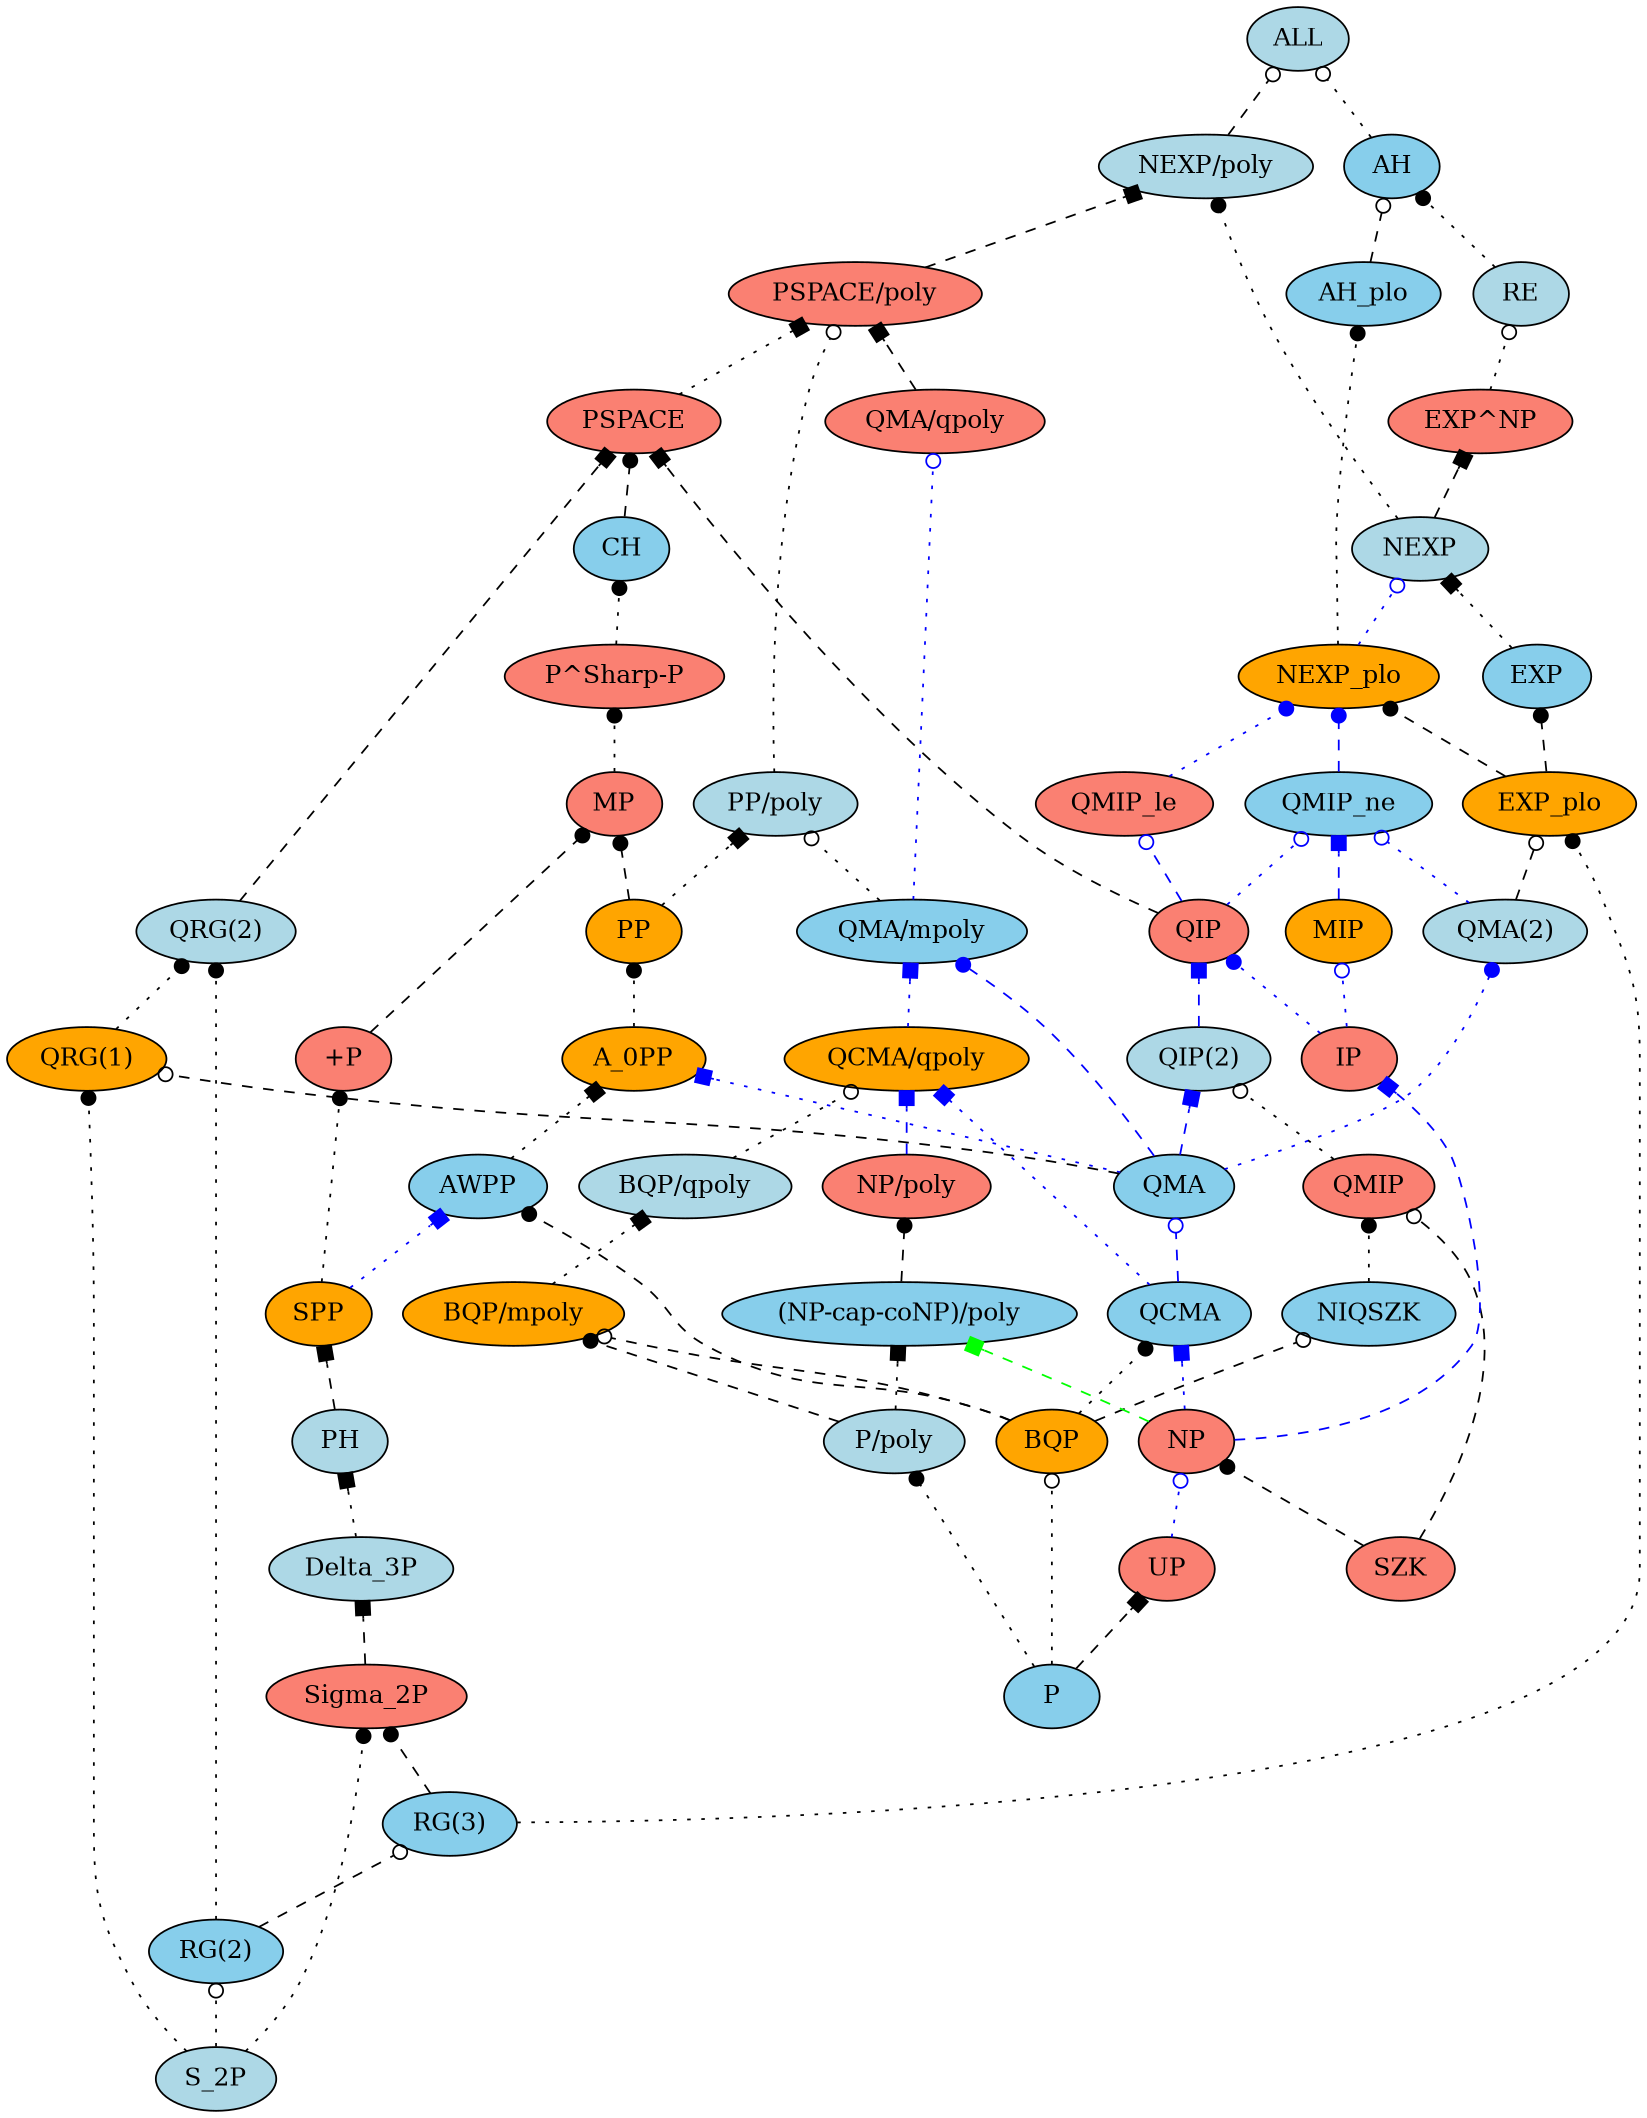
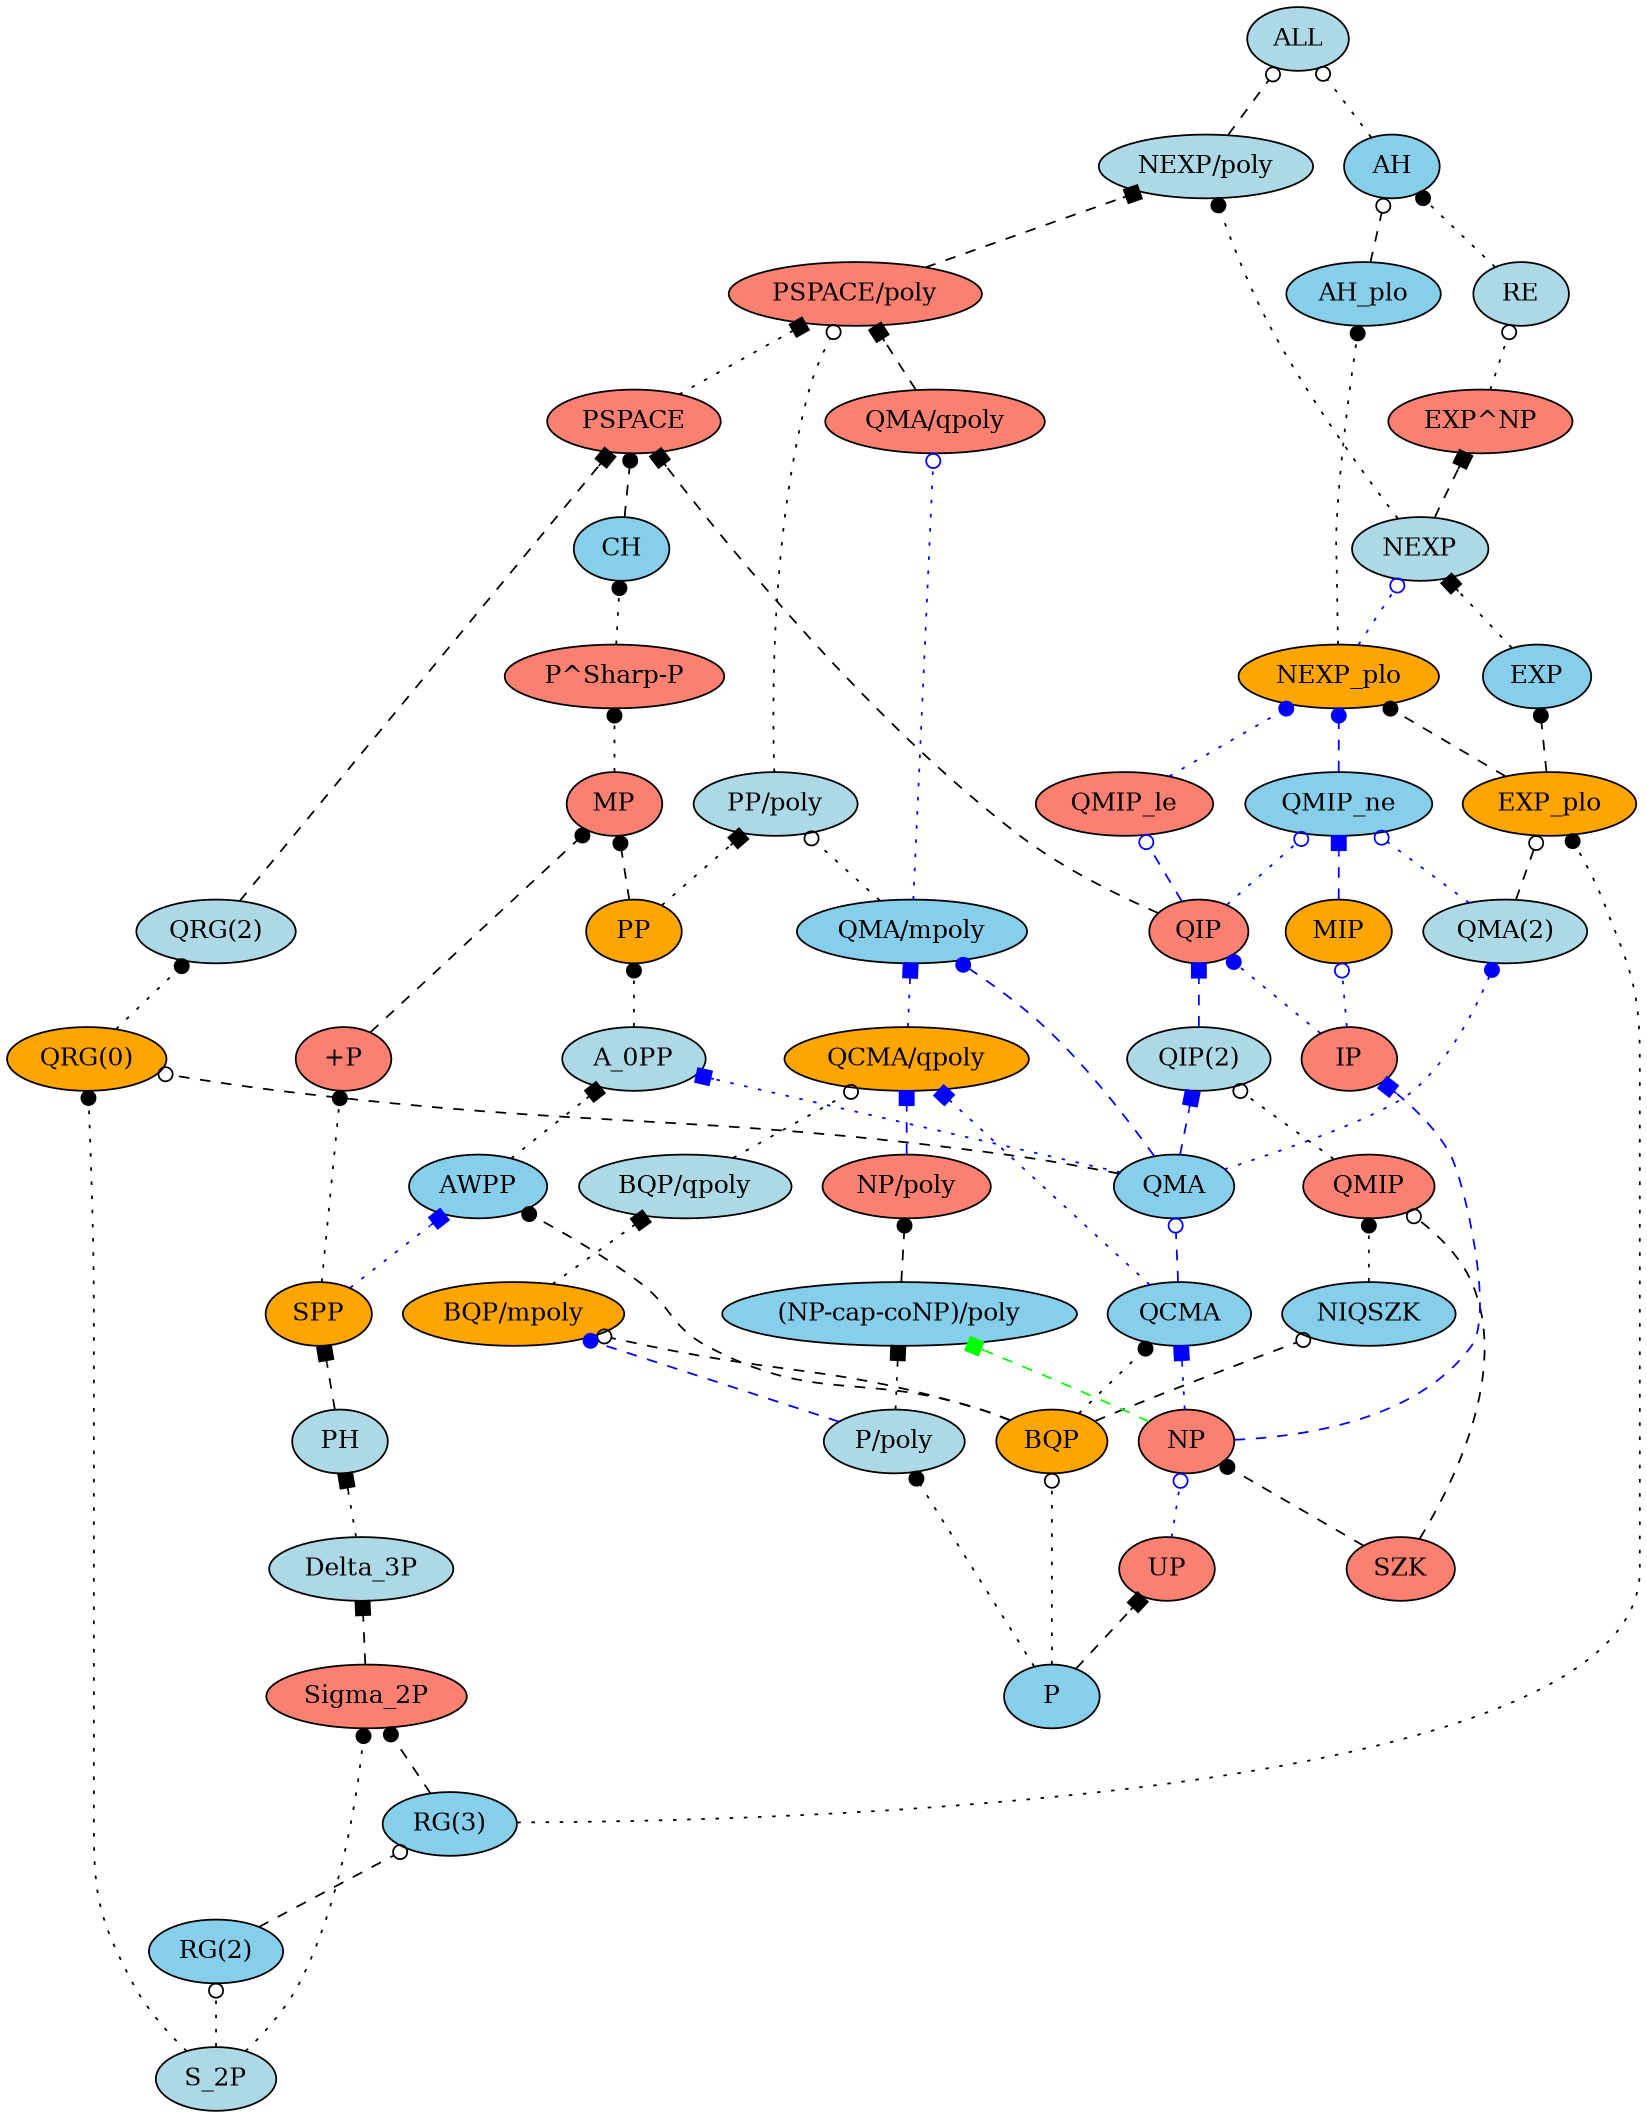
(87, 1059) -> (87, 1059)
(634, 1059) -> (634, 1059)
(718, 1382) -> (718, 1382)
(216, 1449) -> none
